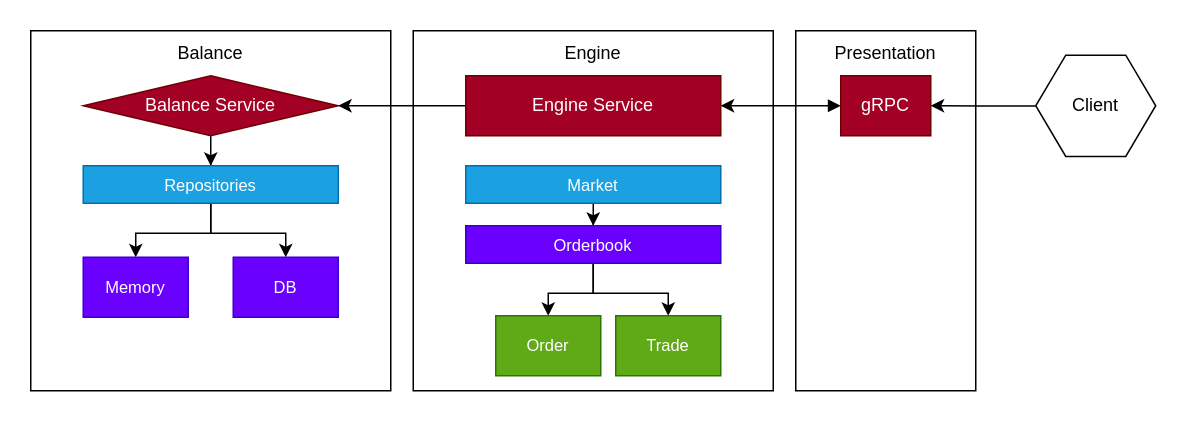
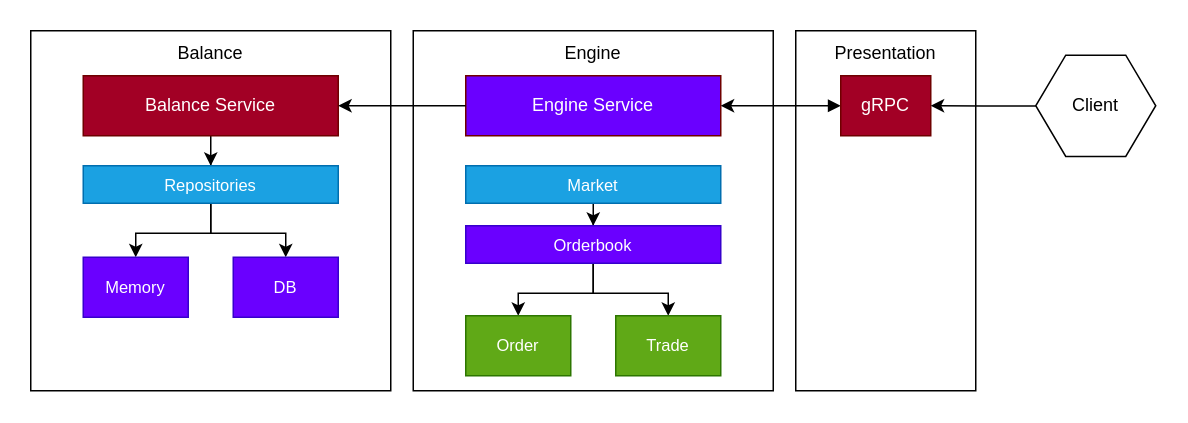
(211, 106) -> (211, 106)
(593, 106) -> (593, 106)
(548, 346) -> (518, 346)
